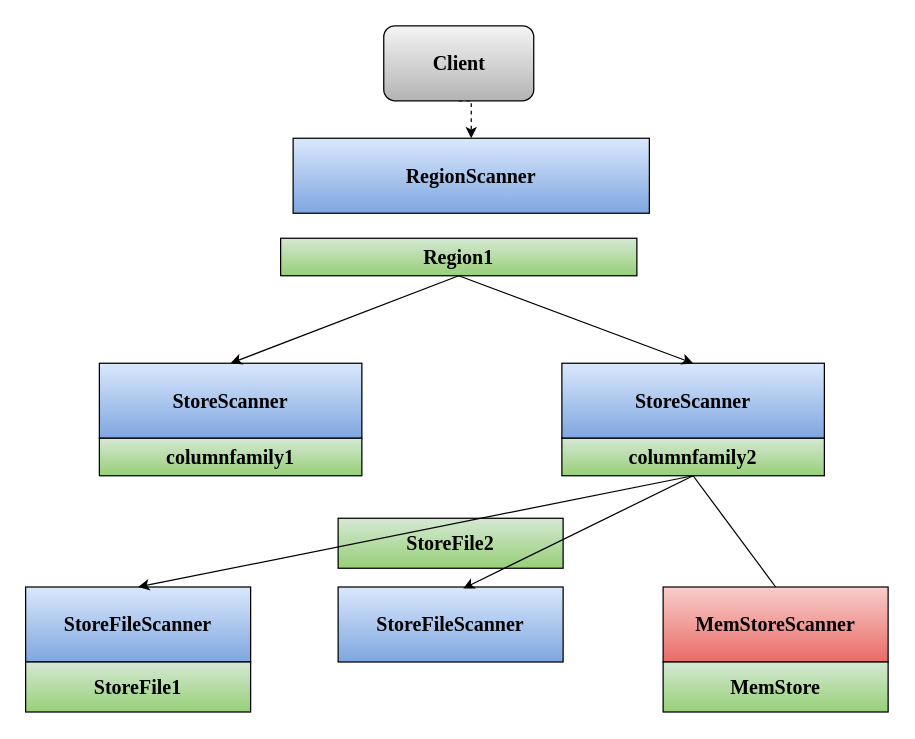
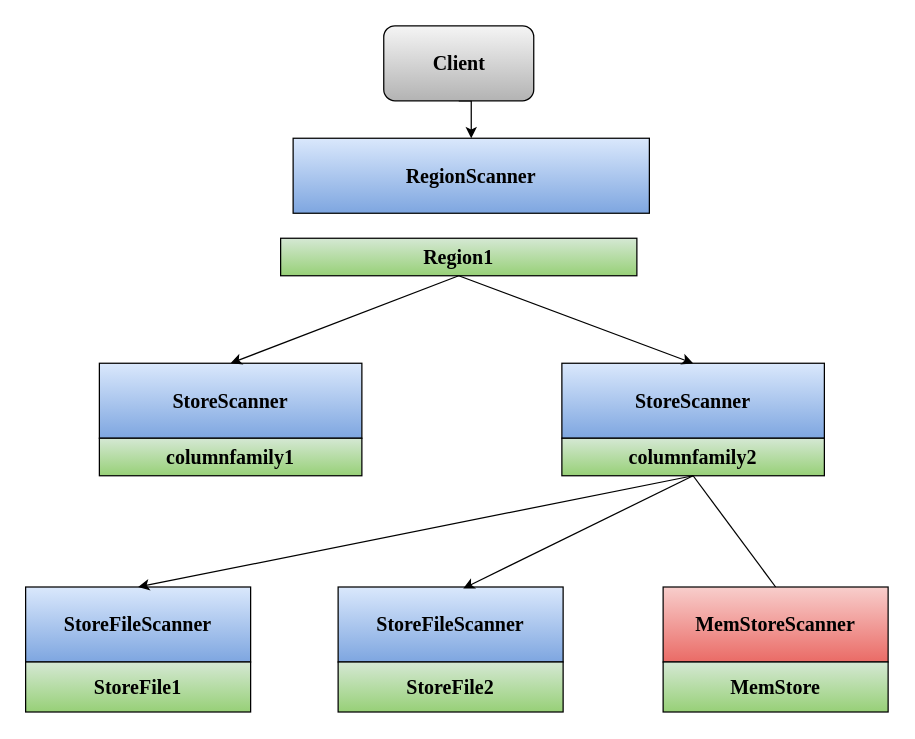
(471, 113) -> (471, 113)
(451, 543) -> (451, 687)
